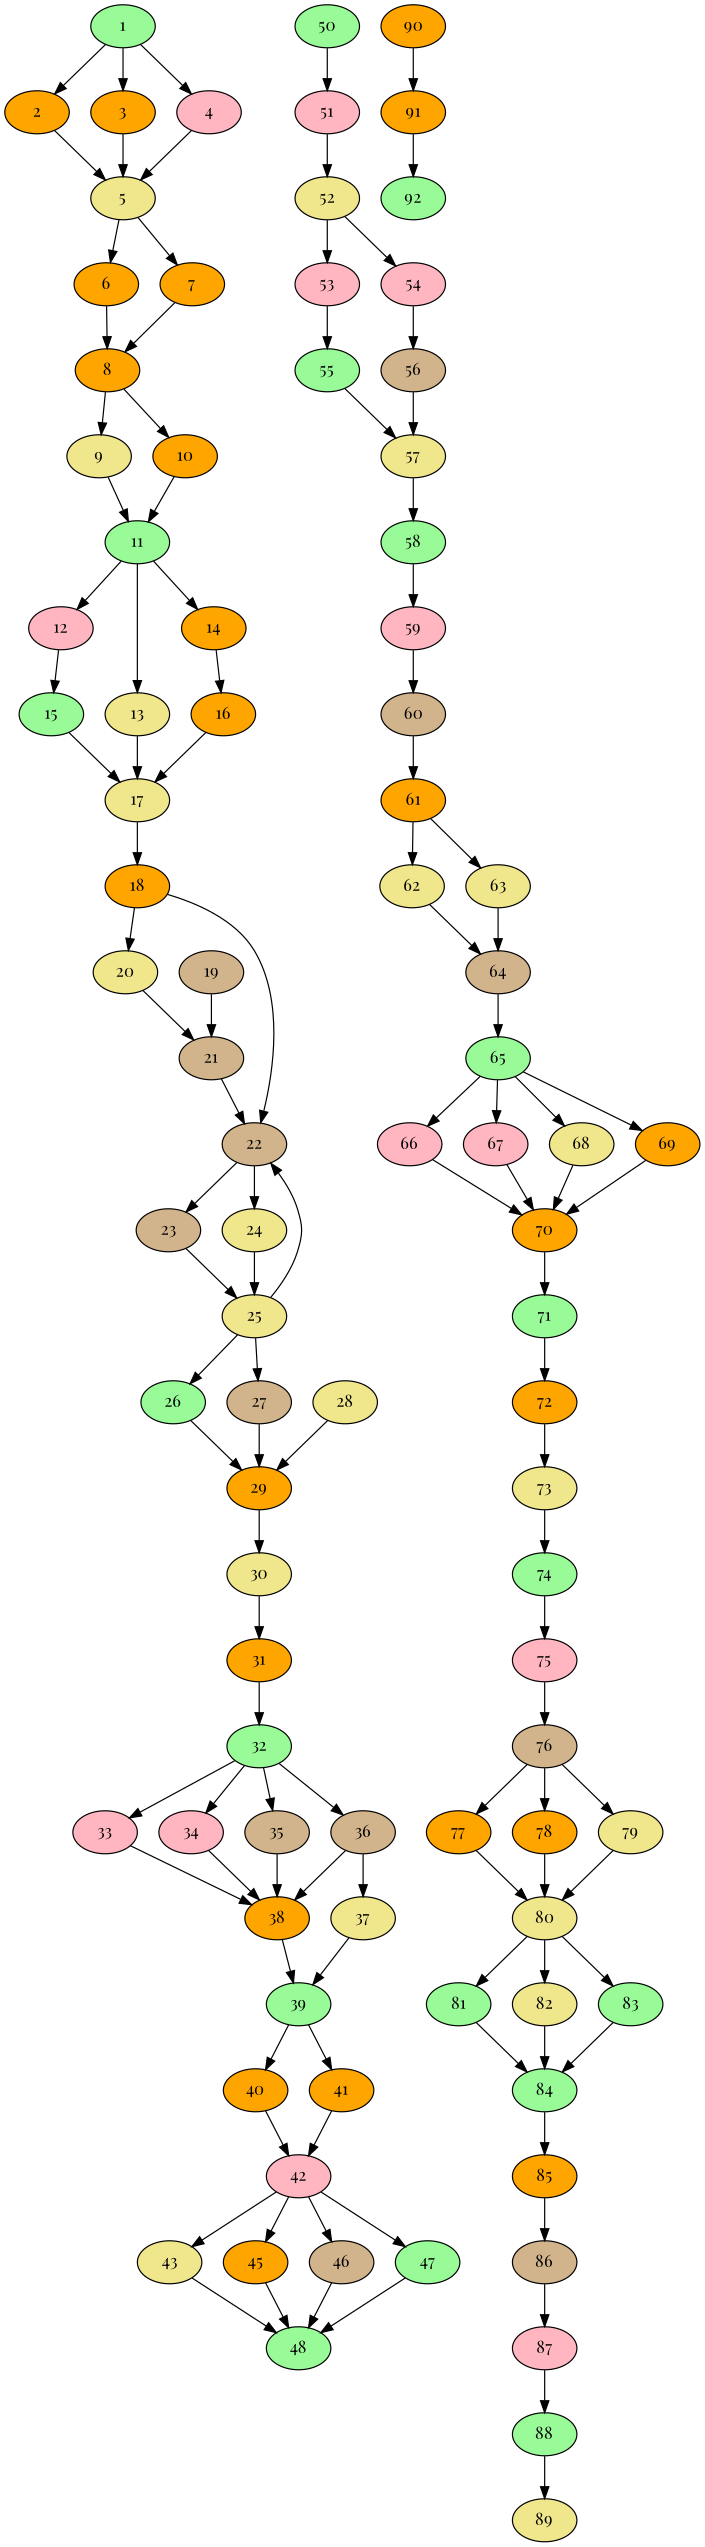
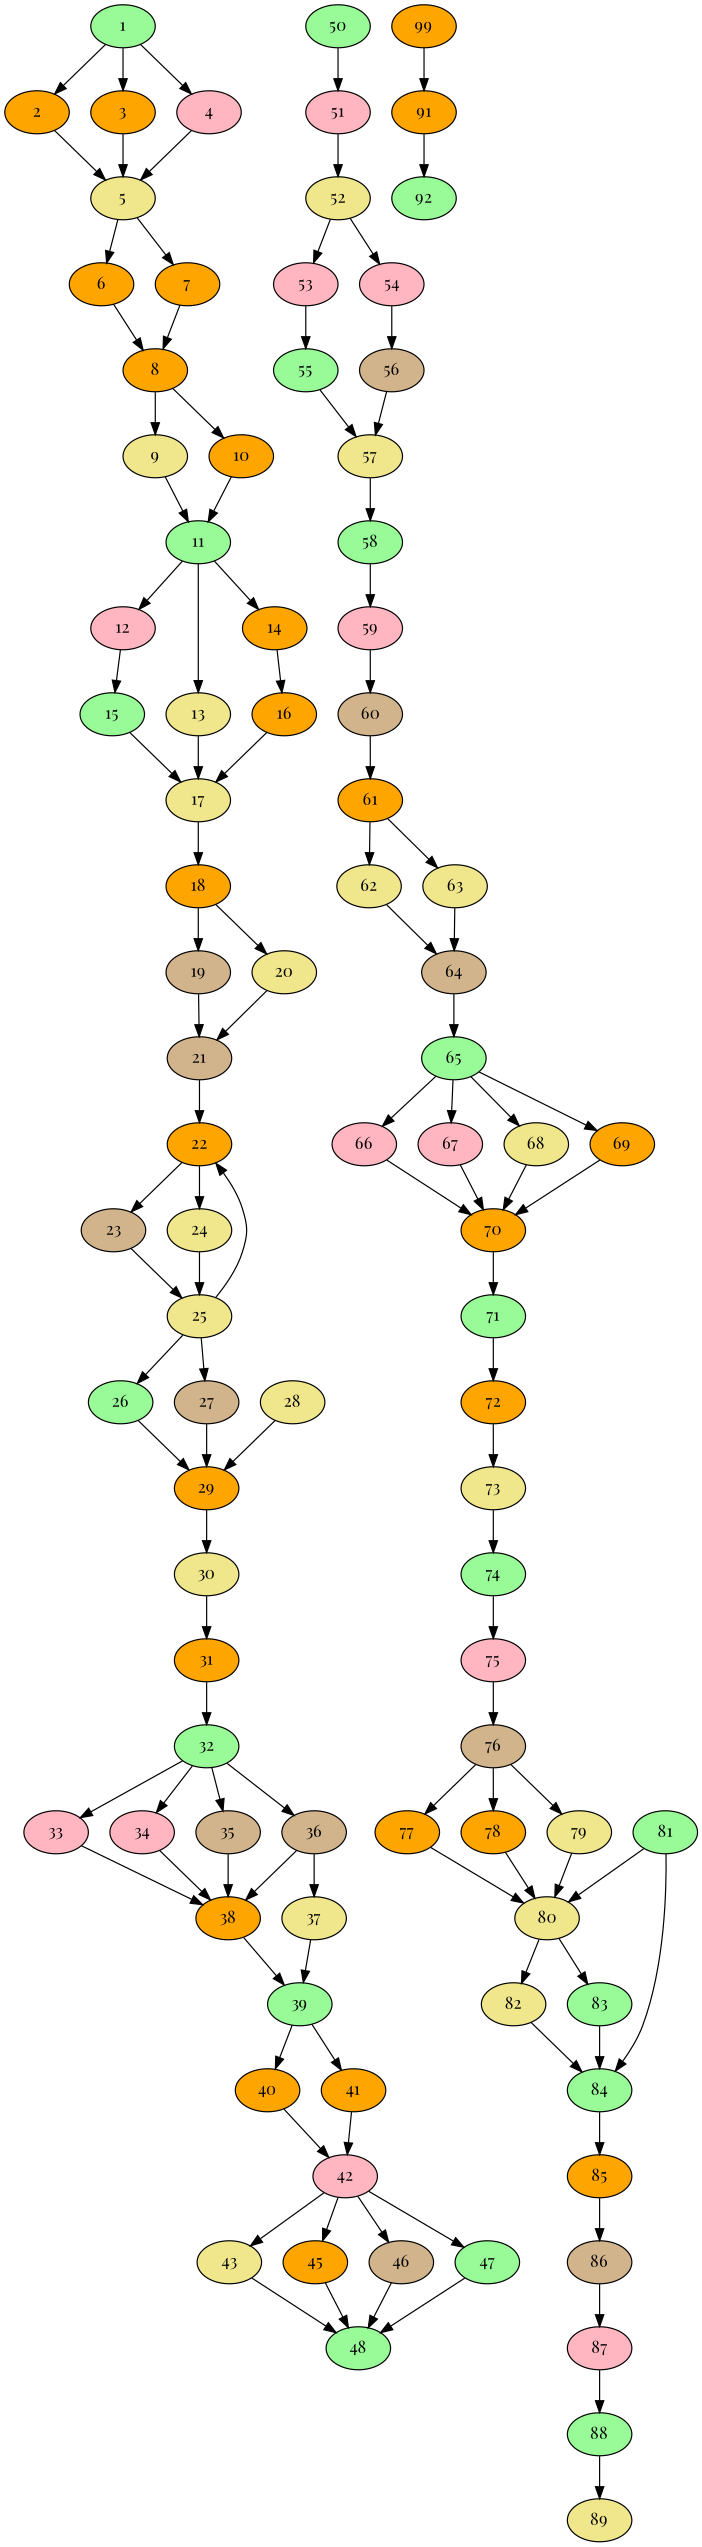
(413, 26) -> (424, 26)
(266, 977) -> (198, 923)
(254, 1144) -> (199, 1144)
(506, 1957) -> (611, 1872)
